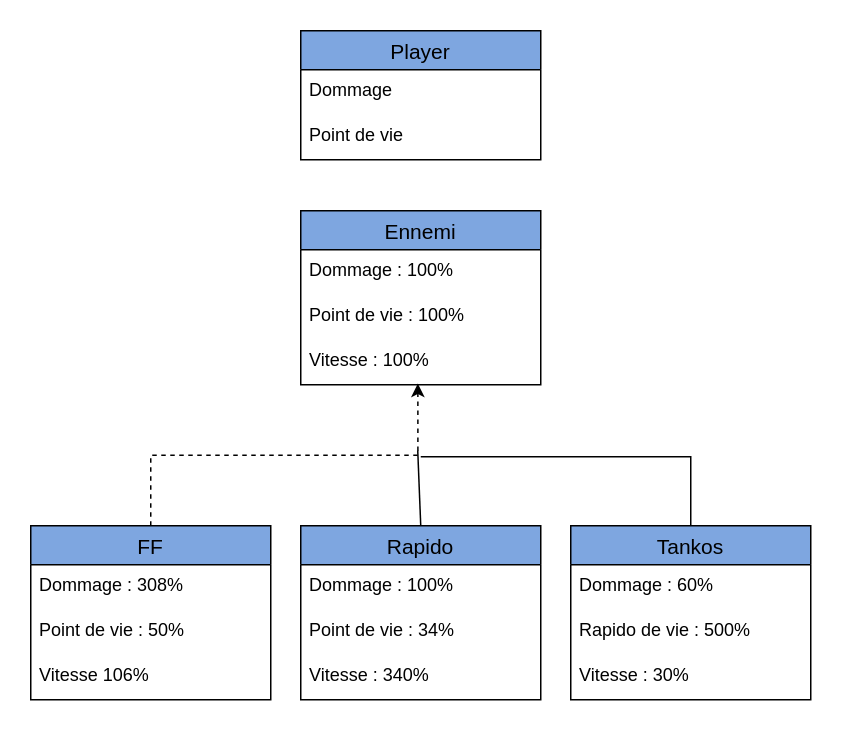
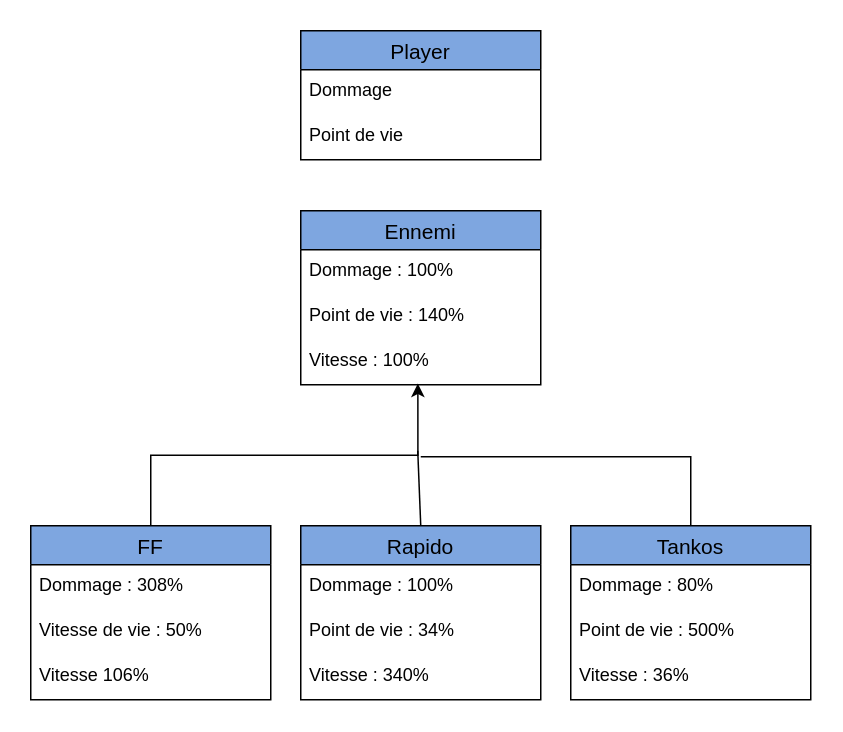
(388, 315) -> (388, 315)
(249, 455) -> (249, 455)
(638, 585) -> (638, 585)
(113, 630) -> (123, 630)
(663, 630) -> (658, 630)
(635, 675) -> (635, 675)
